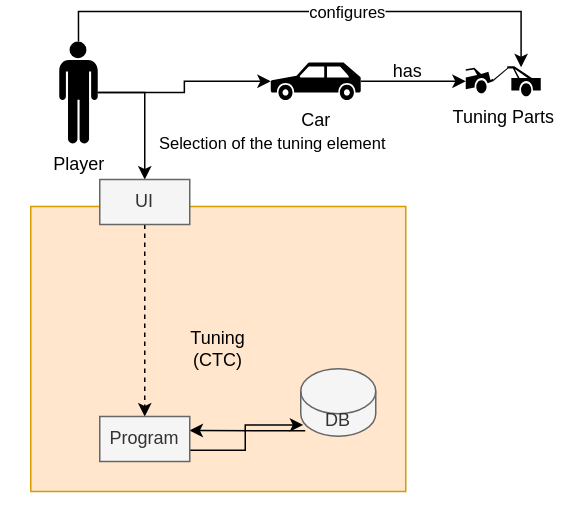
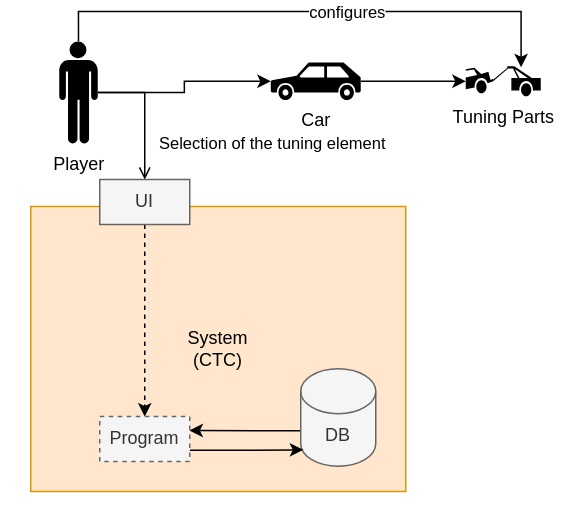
(407, 71) -> none
(145, 168) -> (145, 170)
(218, 349) -> (218, 349)
(338, 402) -> (338, 417)
(145, 439) -> (145, 439)
